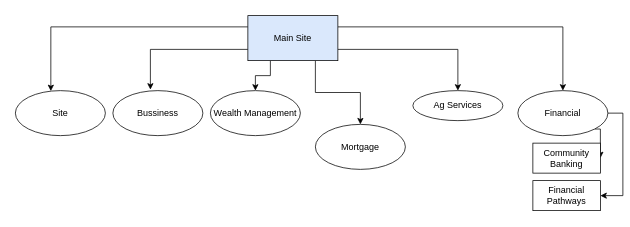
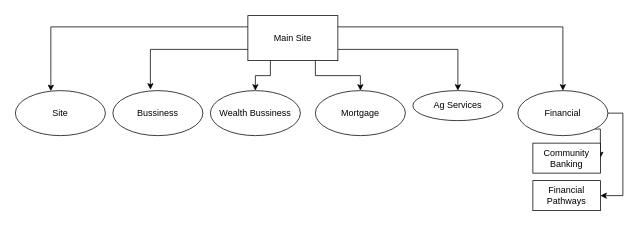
(293, 38) -> (293, 38)
(255, 113) -> (255, 113)
(360, 147) -> (360, 113)
